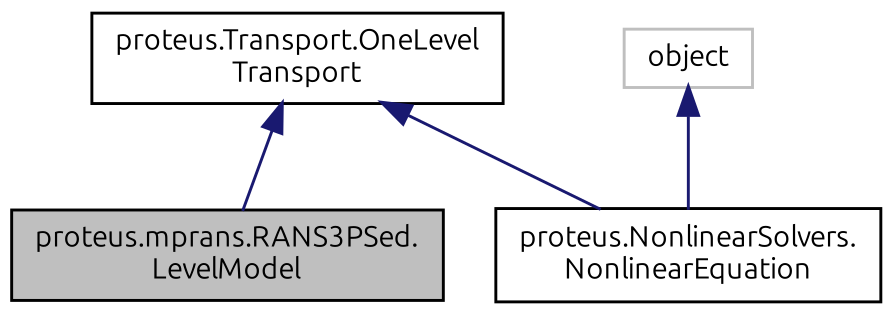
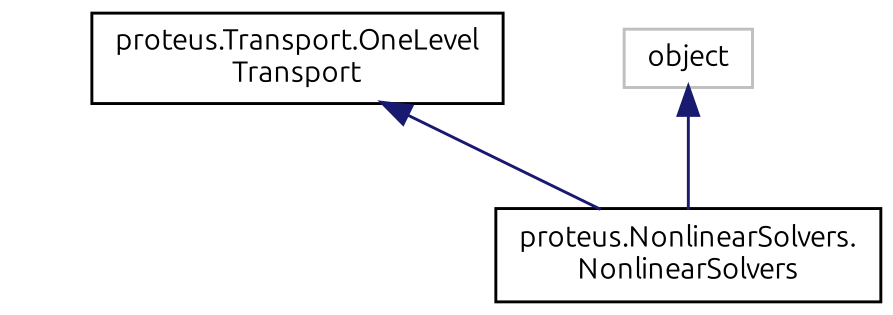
(228, 255) -> none
(688, 255) -> (688, 255)
